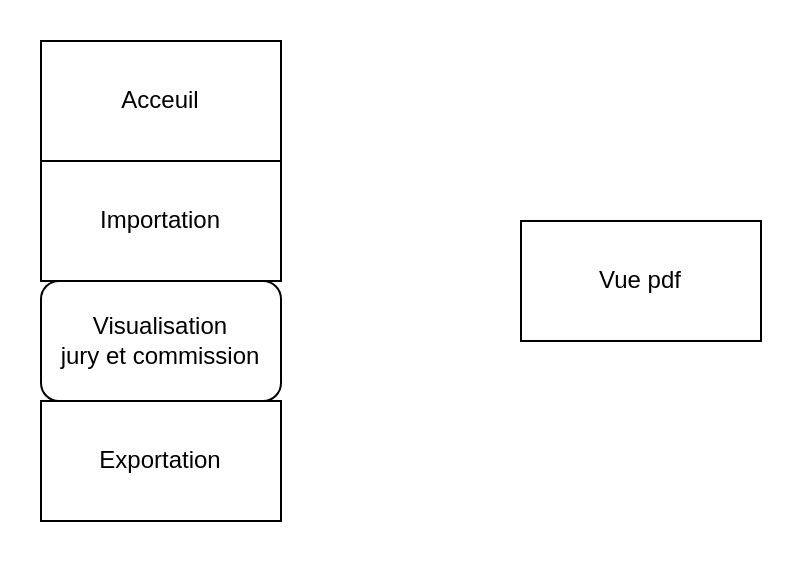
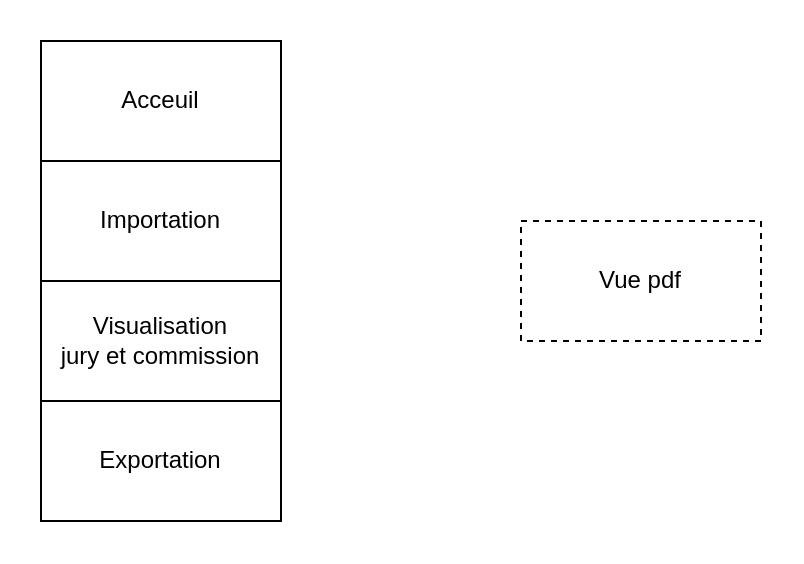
(641, 281) -> (641, 281)
(161, 341) -> (161, 341)
